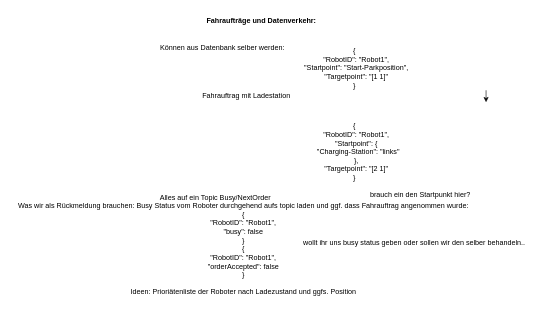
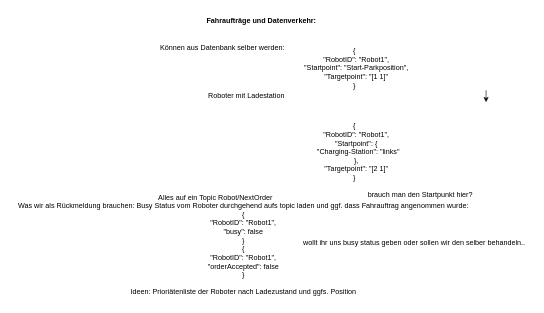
(247, 96) -> (247, 96)
(421, 195) -> (421, 195)
(217, 198) -> (217, 198)
